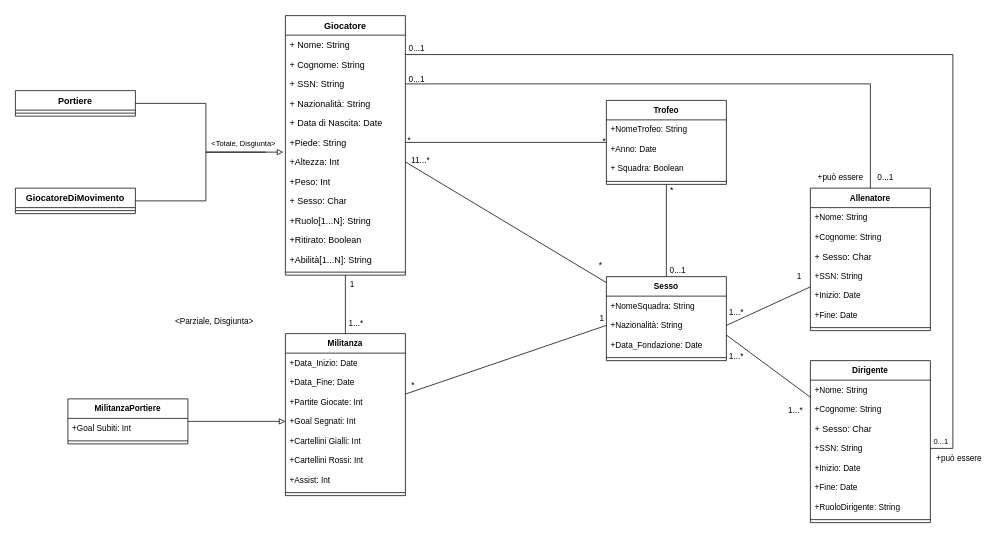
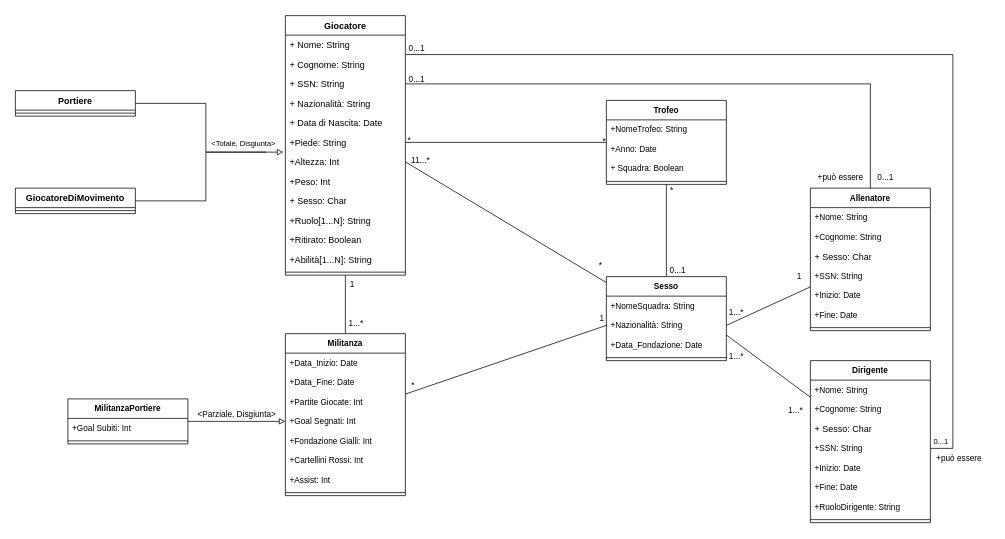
(214, 321) -> (237, 414)
(331, 441) -> (334, 441)
